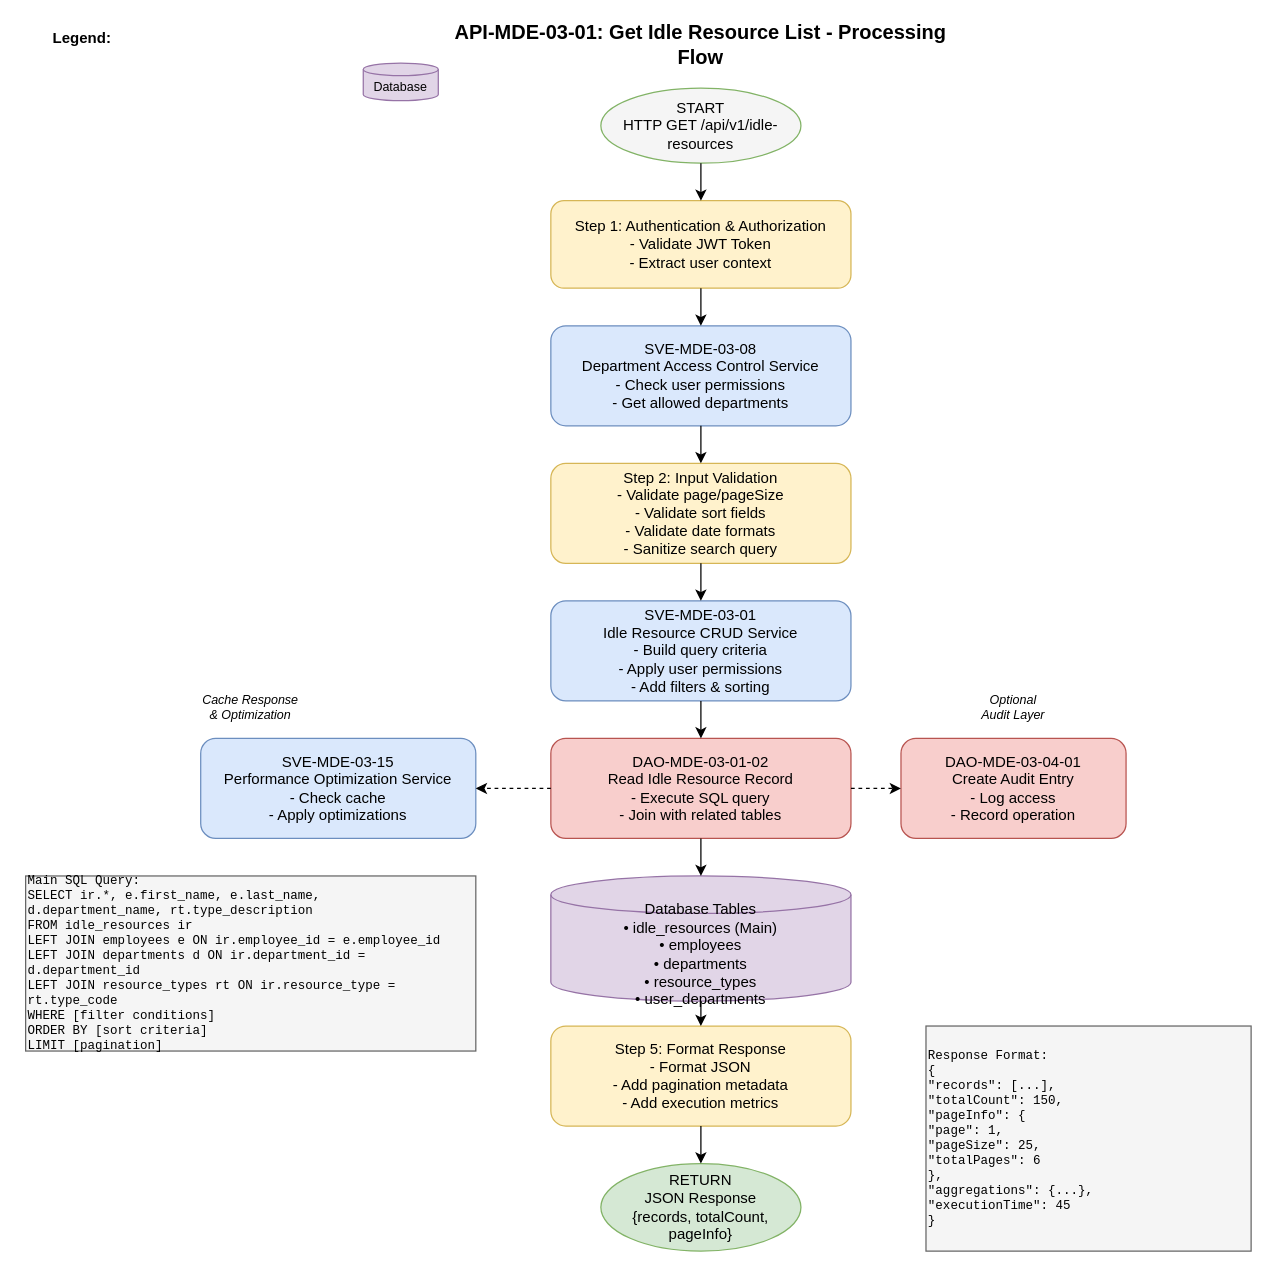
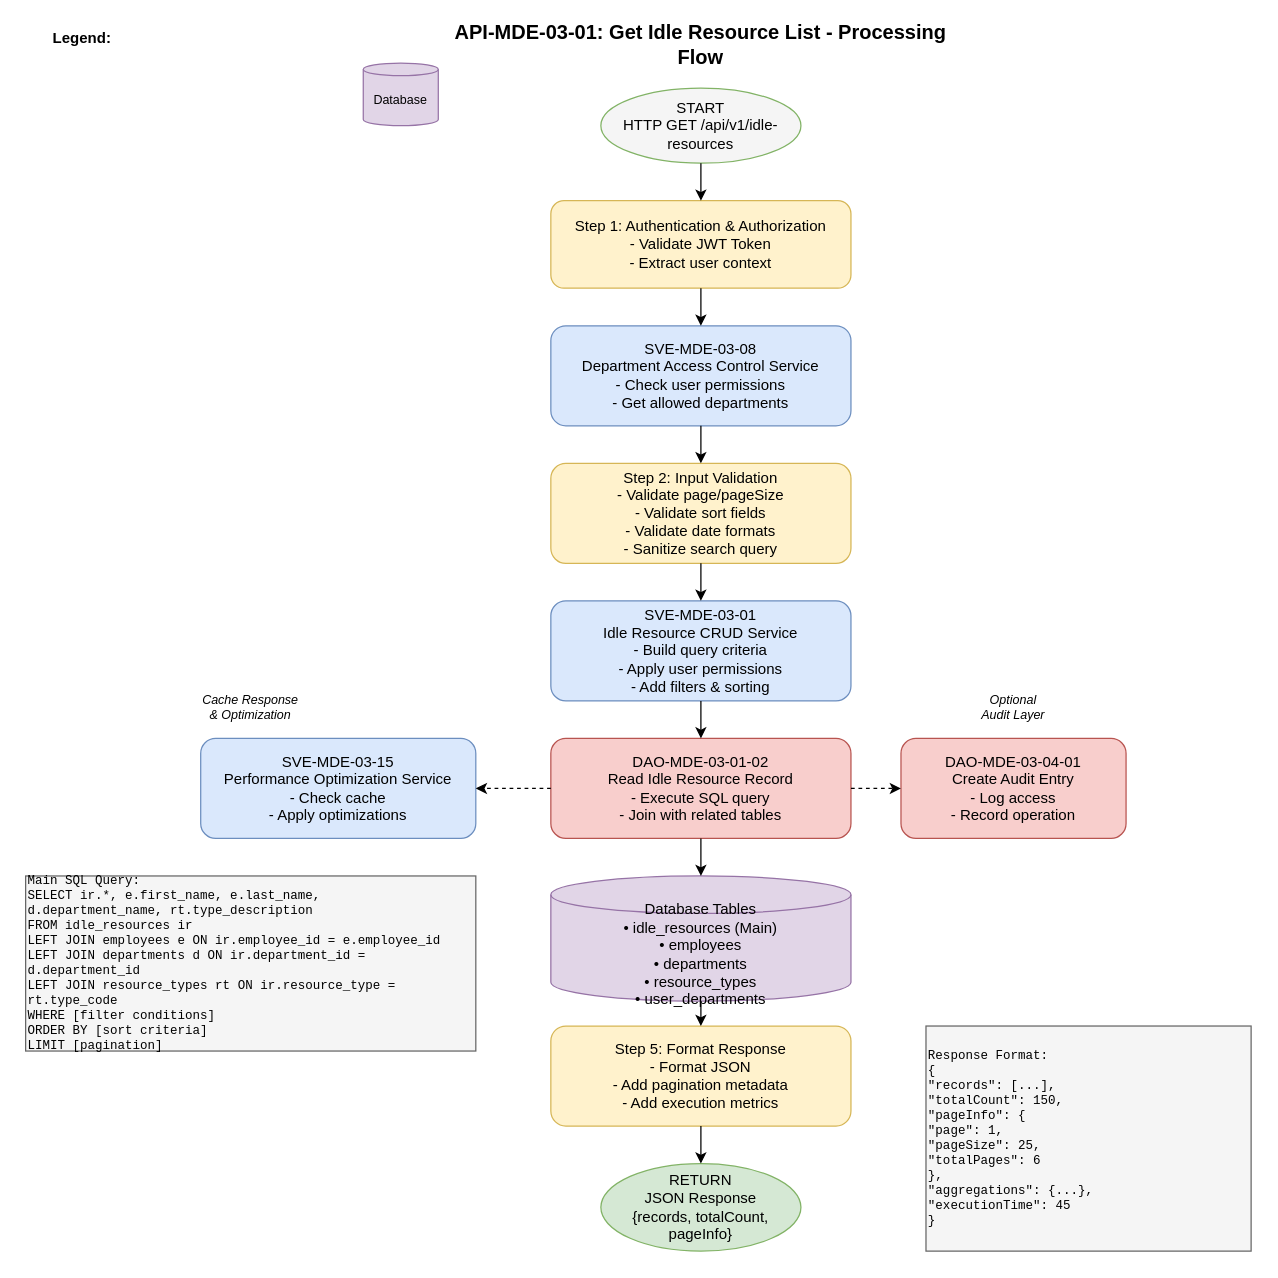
(401, 82) -> (401, 94)
